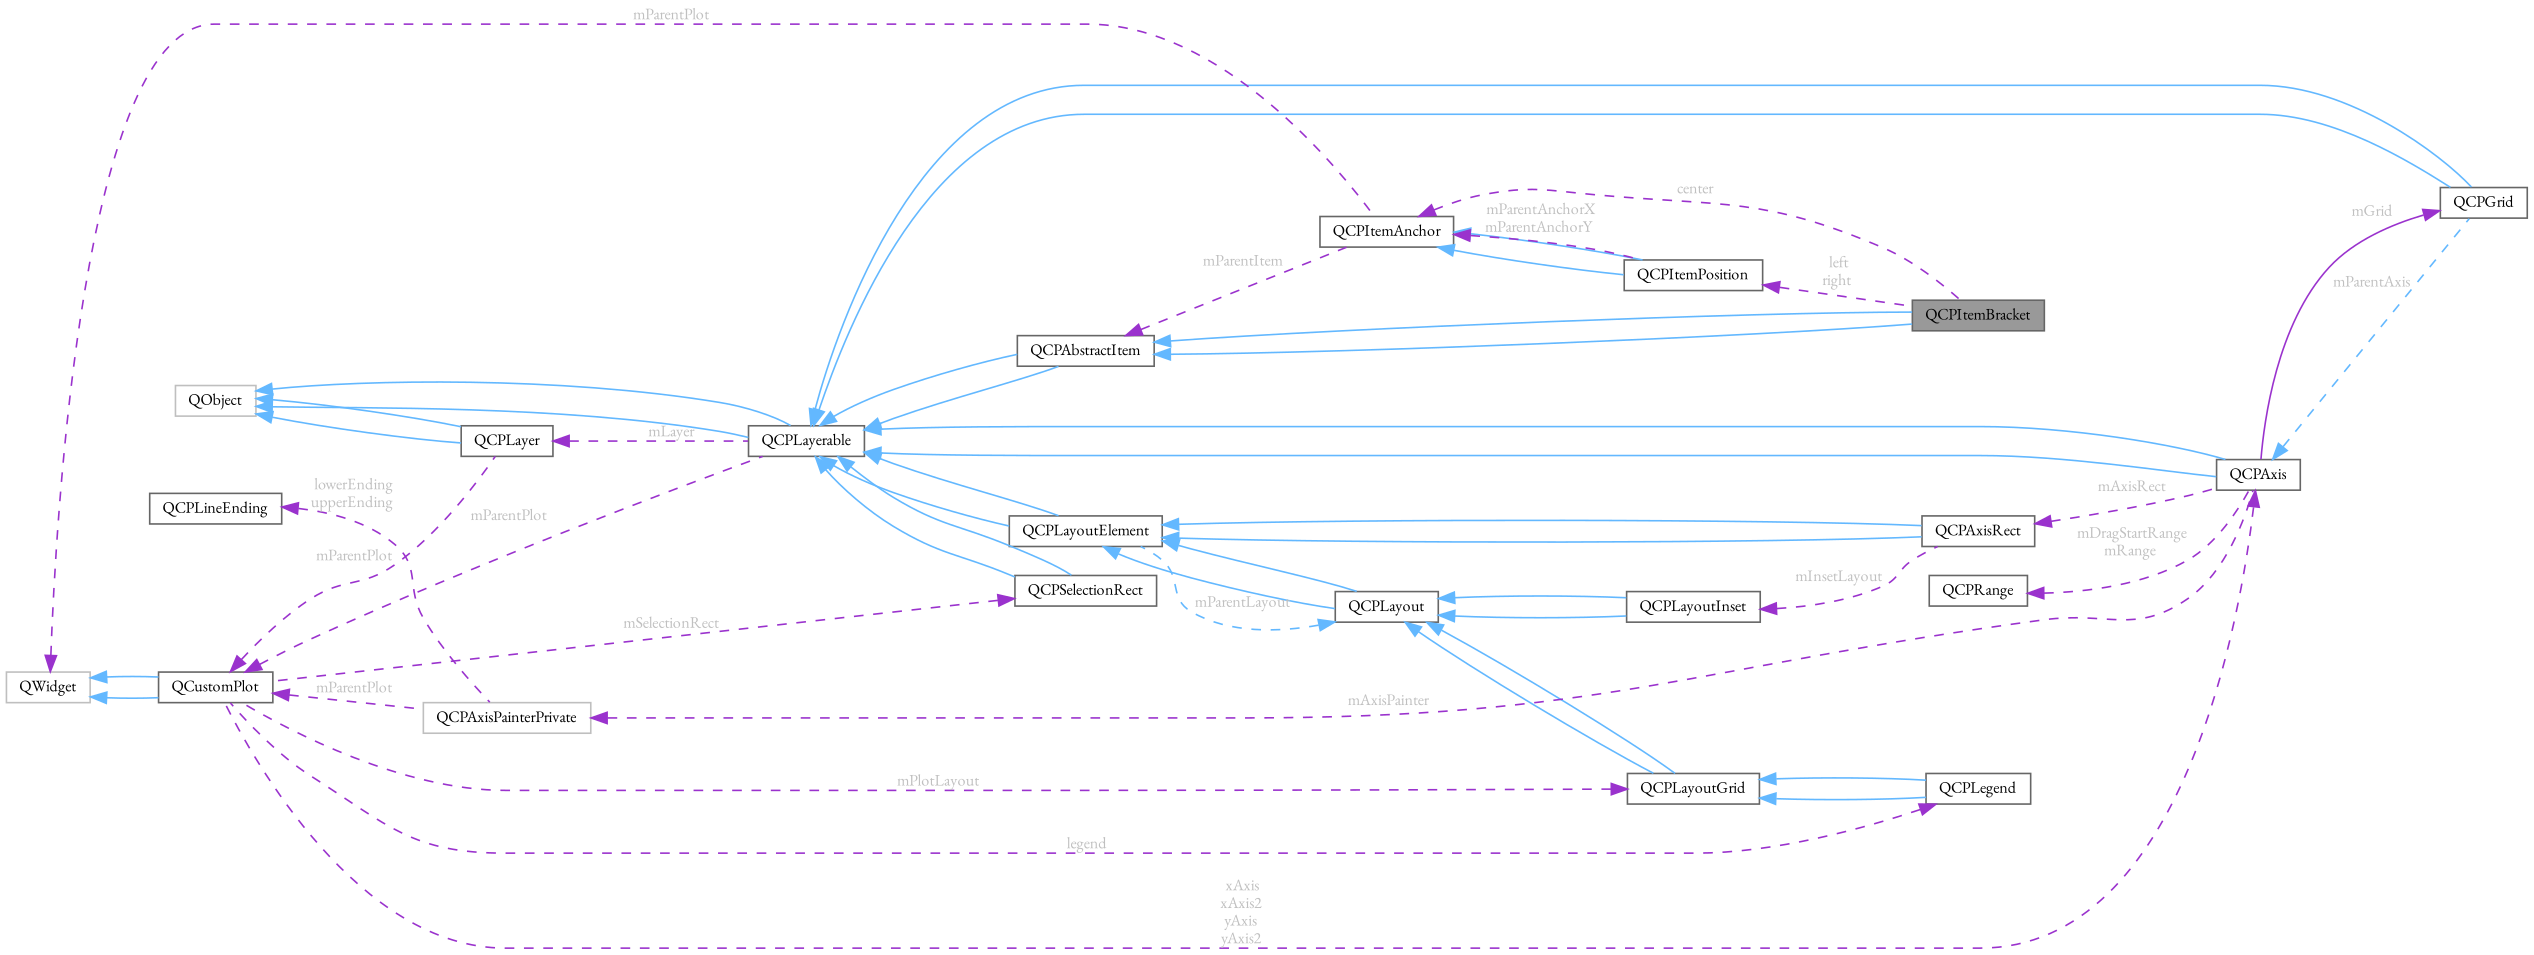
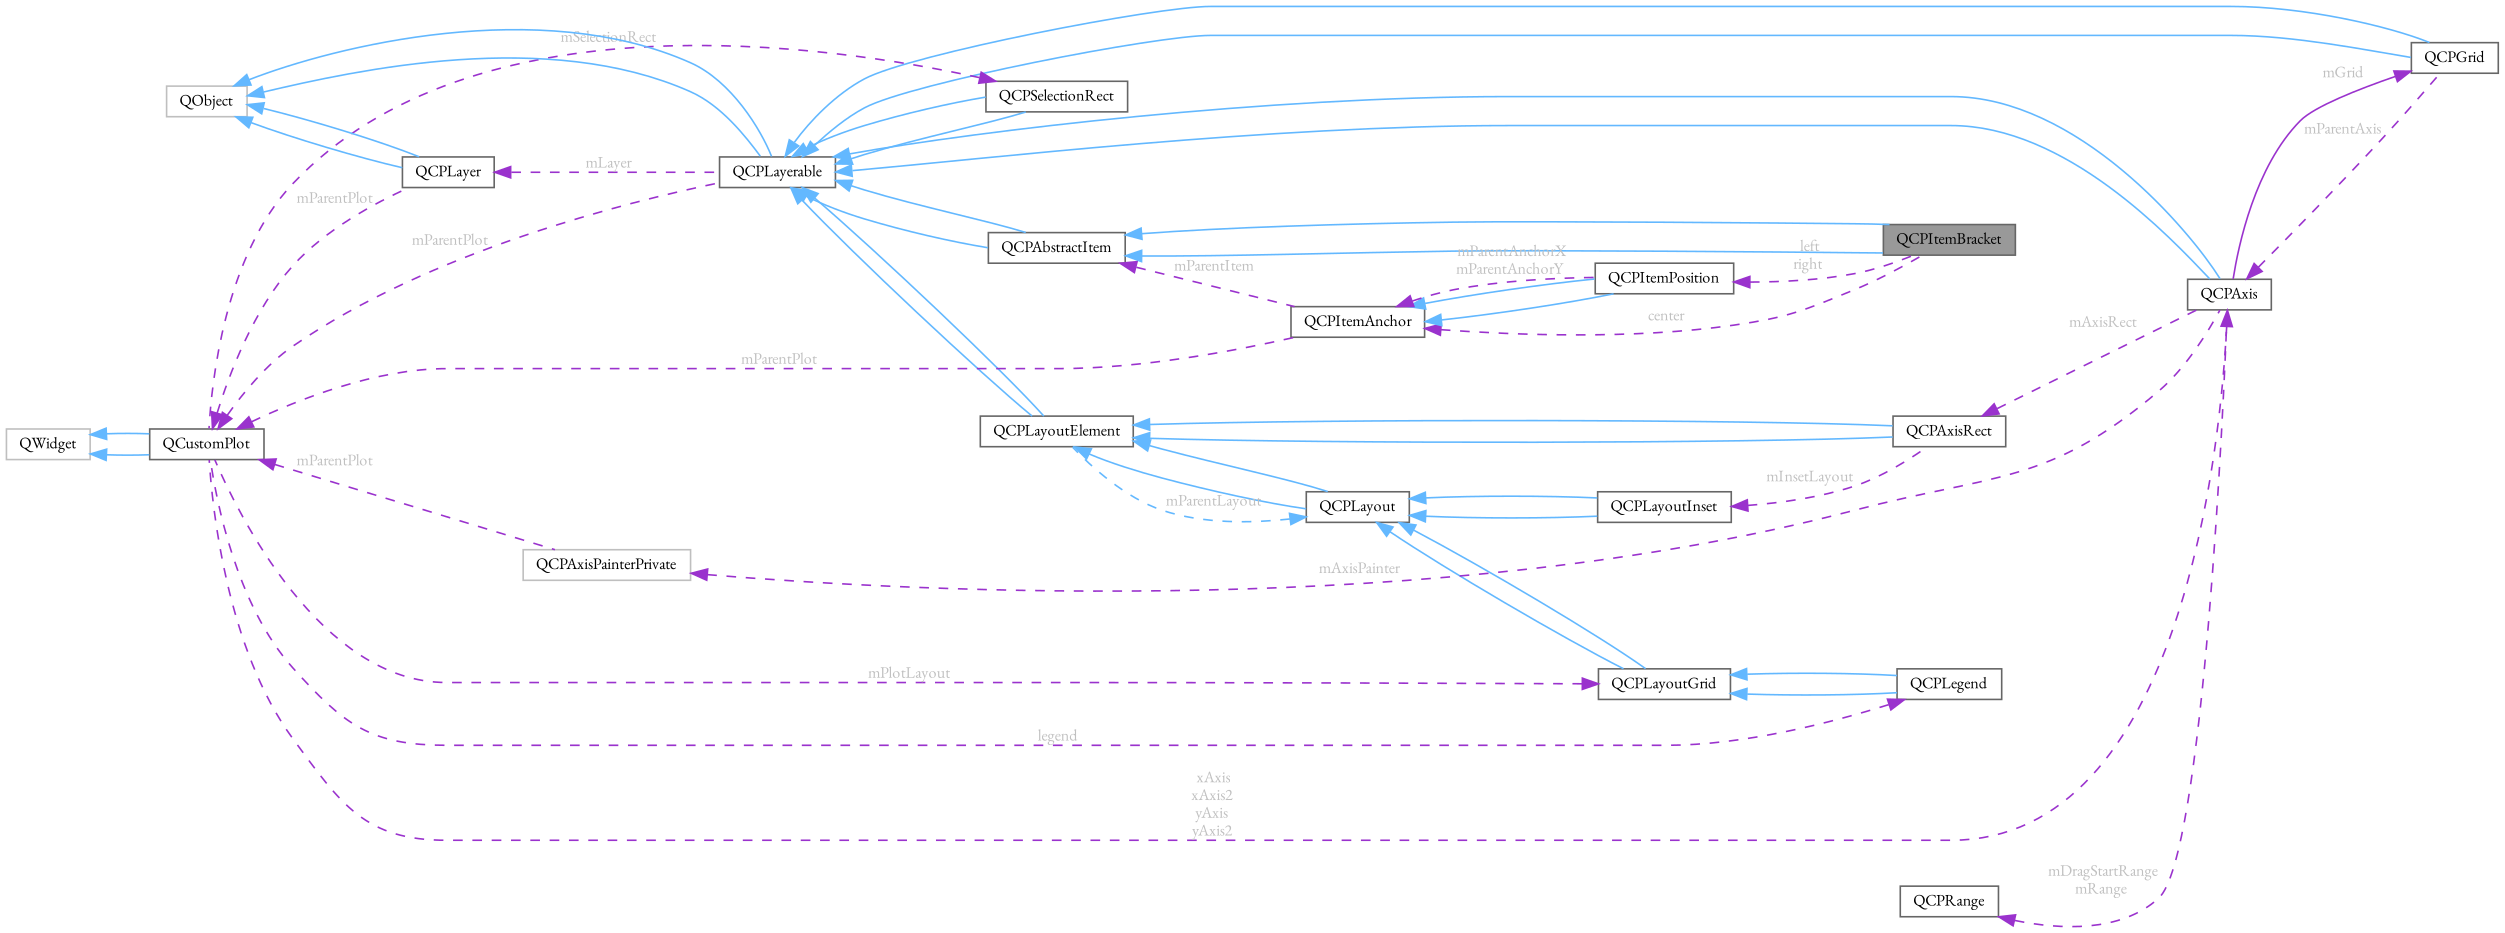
(490, 24) -> (770, 369)
(2376, 333) -> (2351, 172)
(216, 509) -> none
